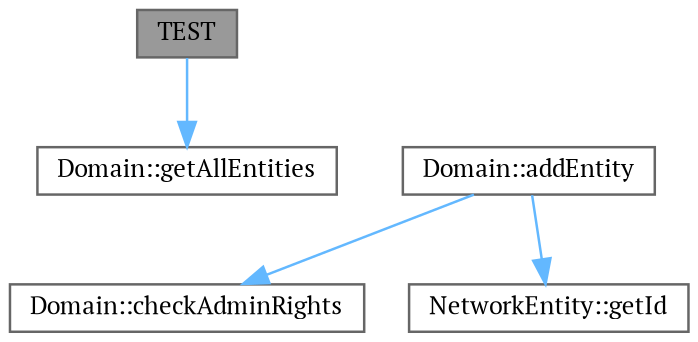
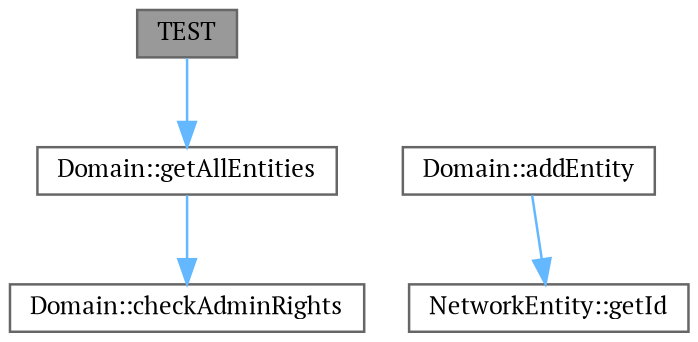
(370, 235) -> (187, 227)
